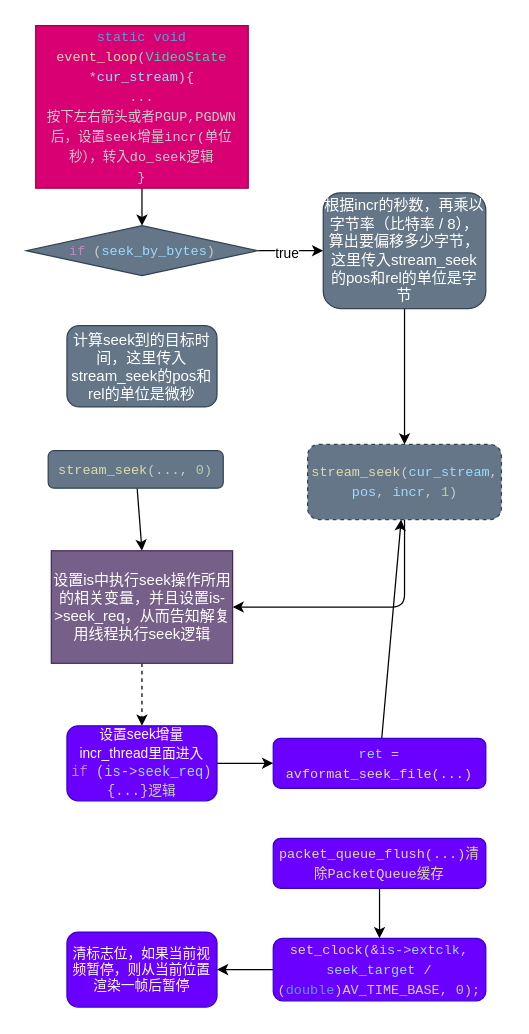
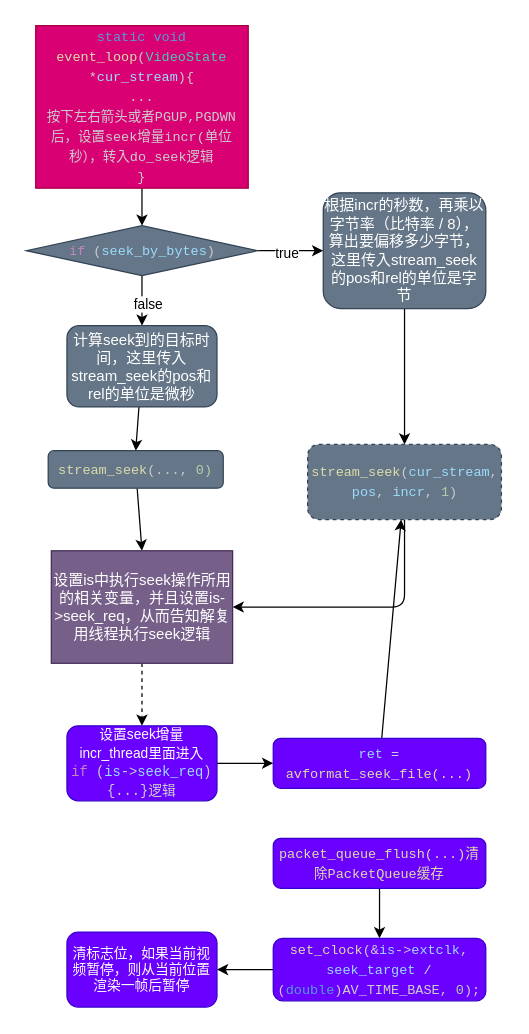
none -> (142, 297)
none -> (138, 424)
